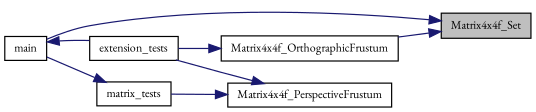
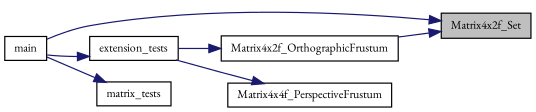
(486, 26) -> (486, 26)
(74, 40) -> (64, 56)
(310, 48) -> (310, 48)
(193, 94) -> none
